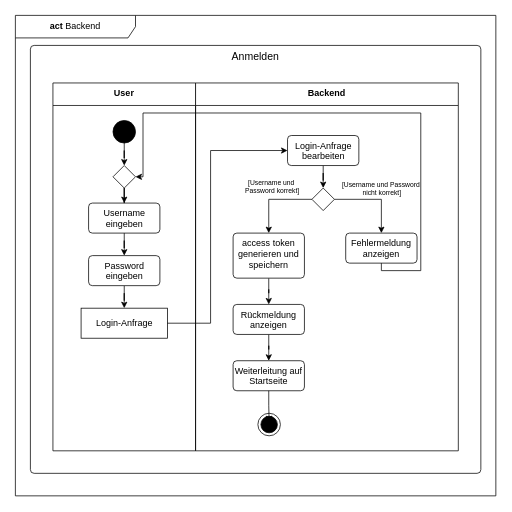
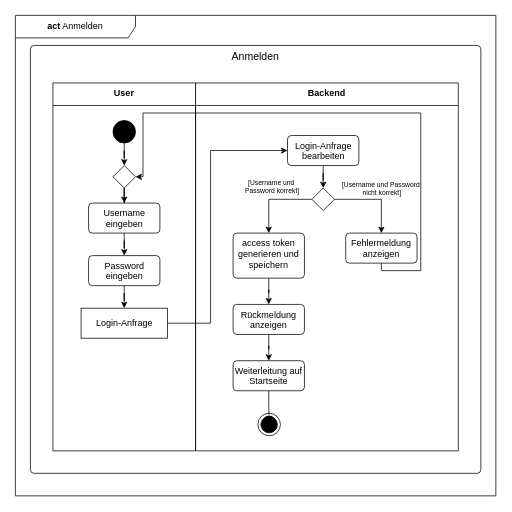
(75, 27) -> (75, 27)
